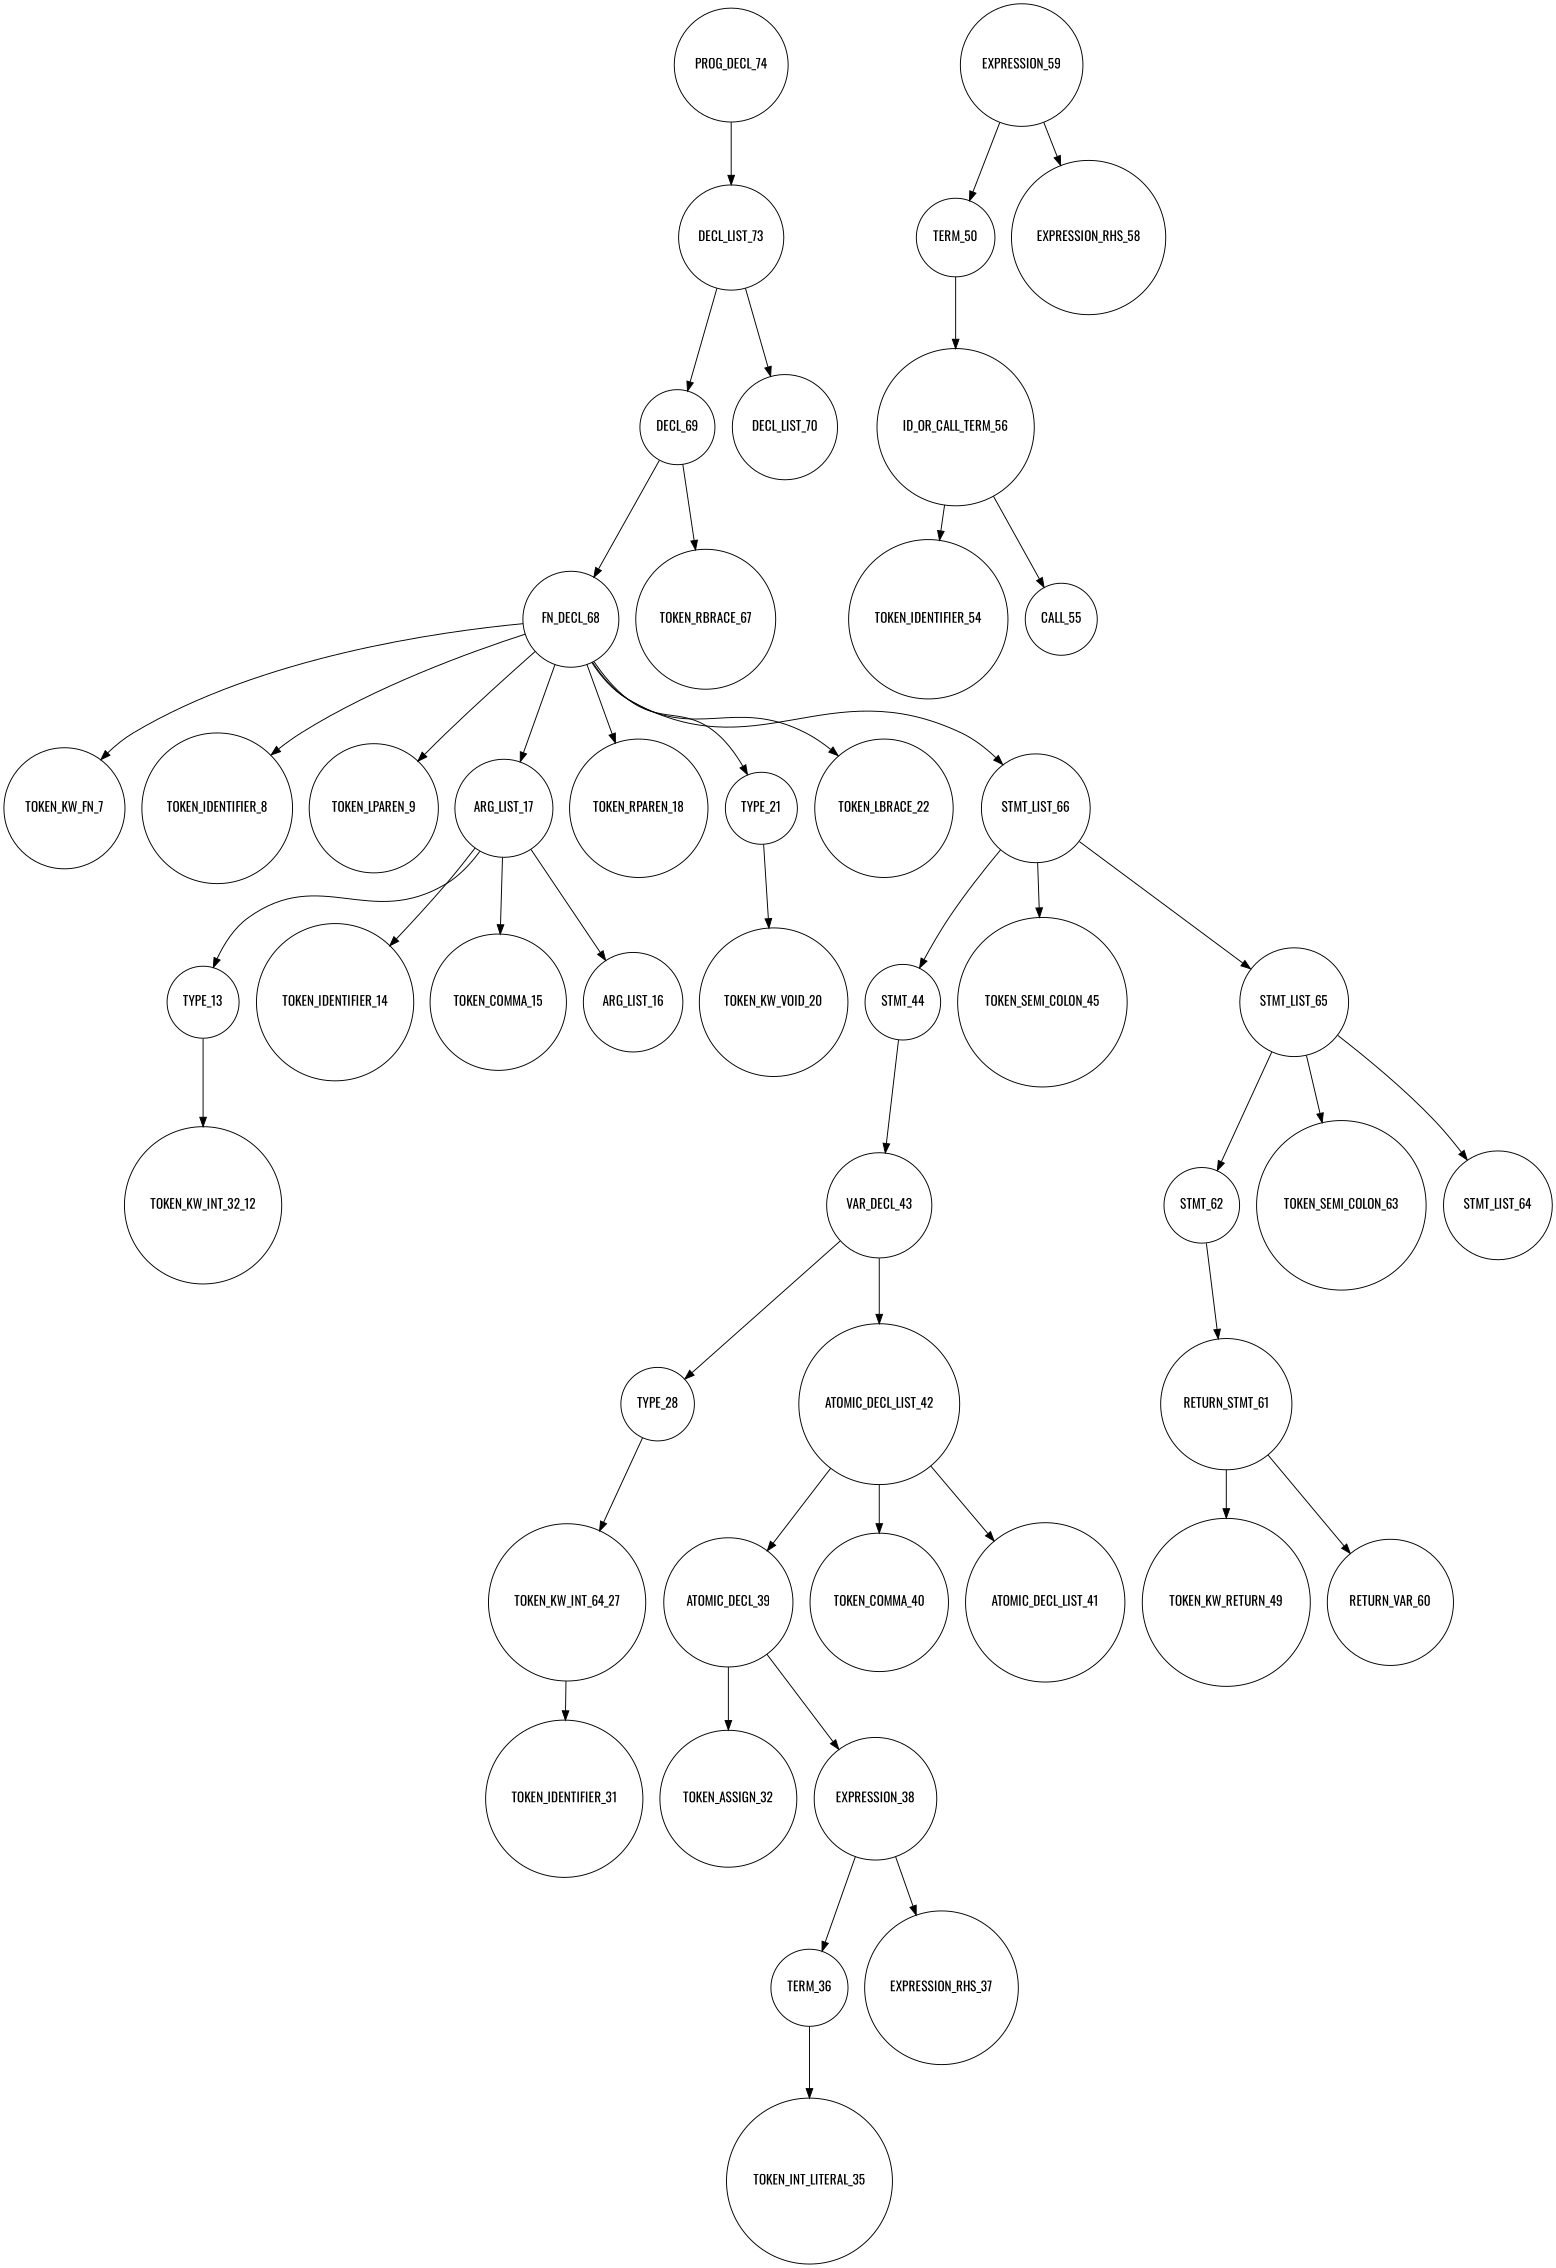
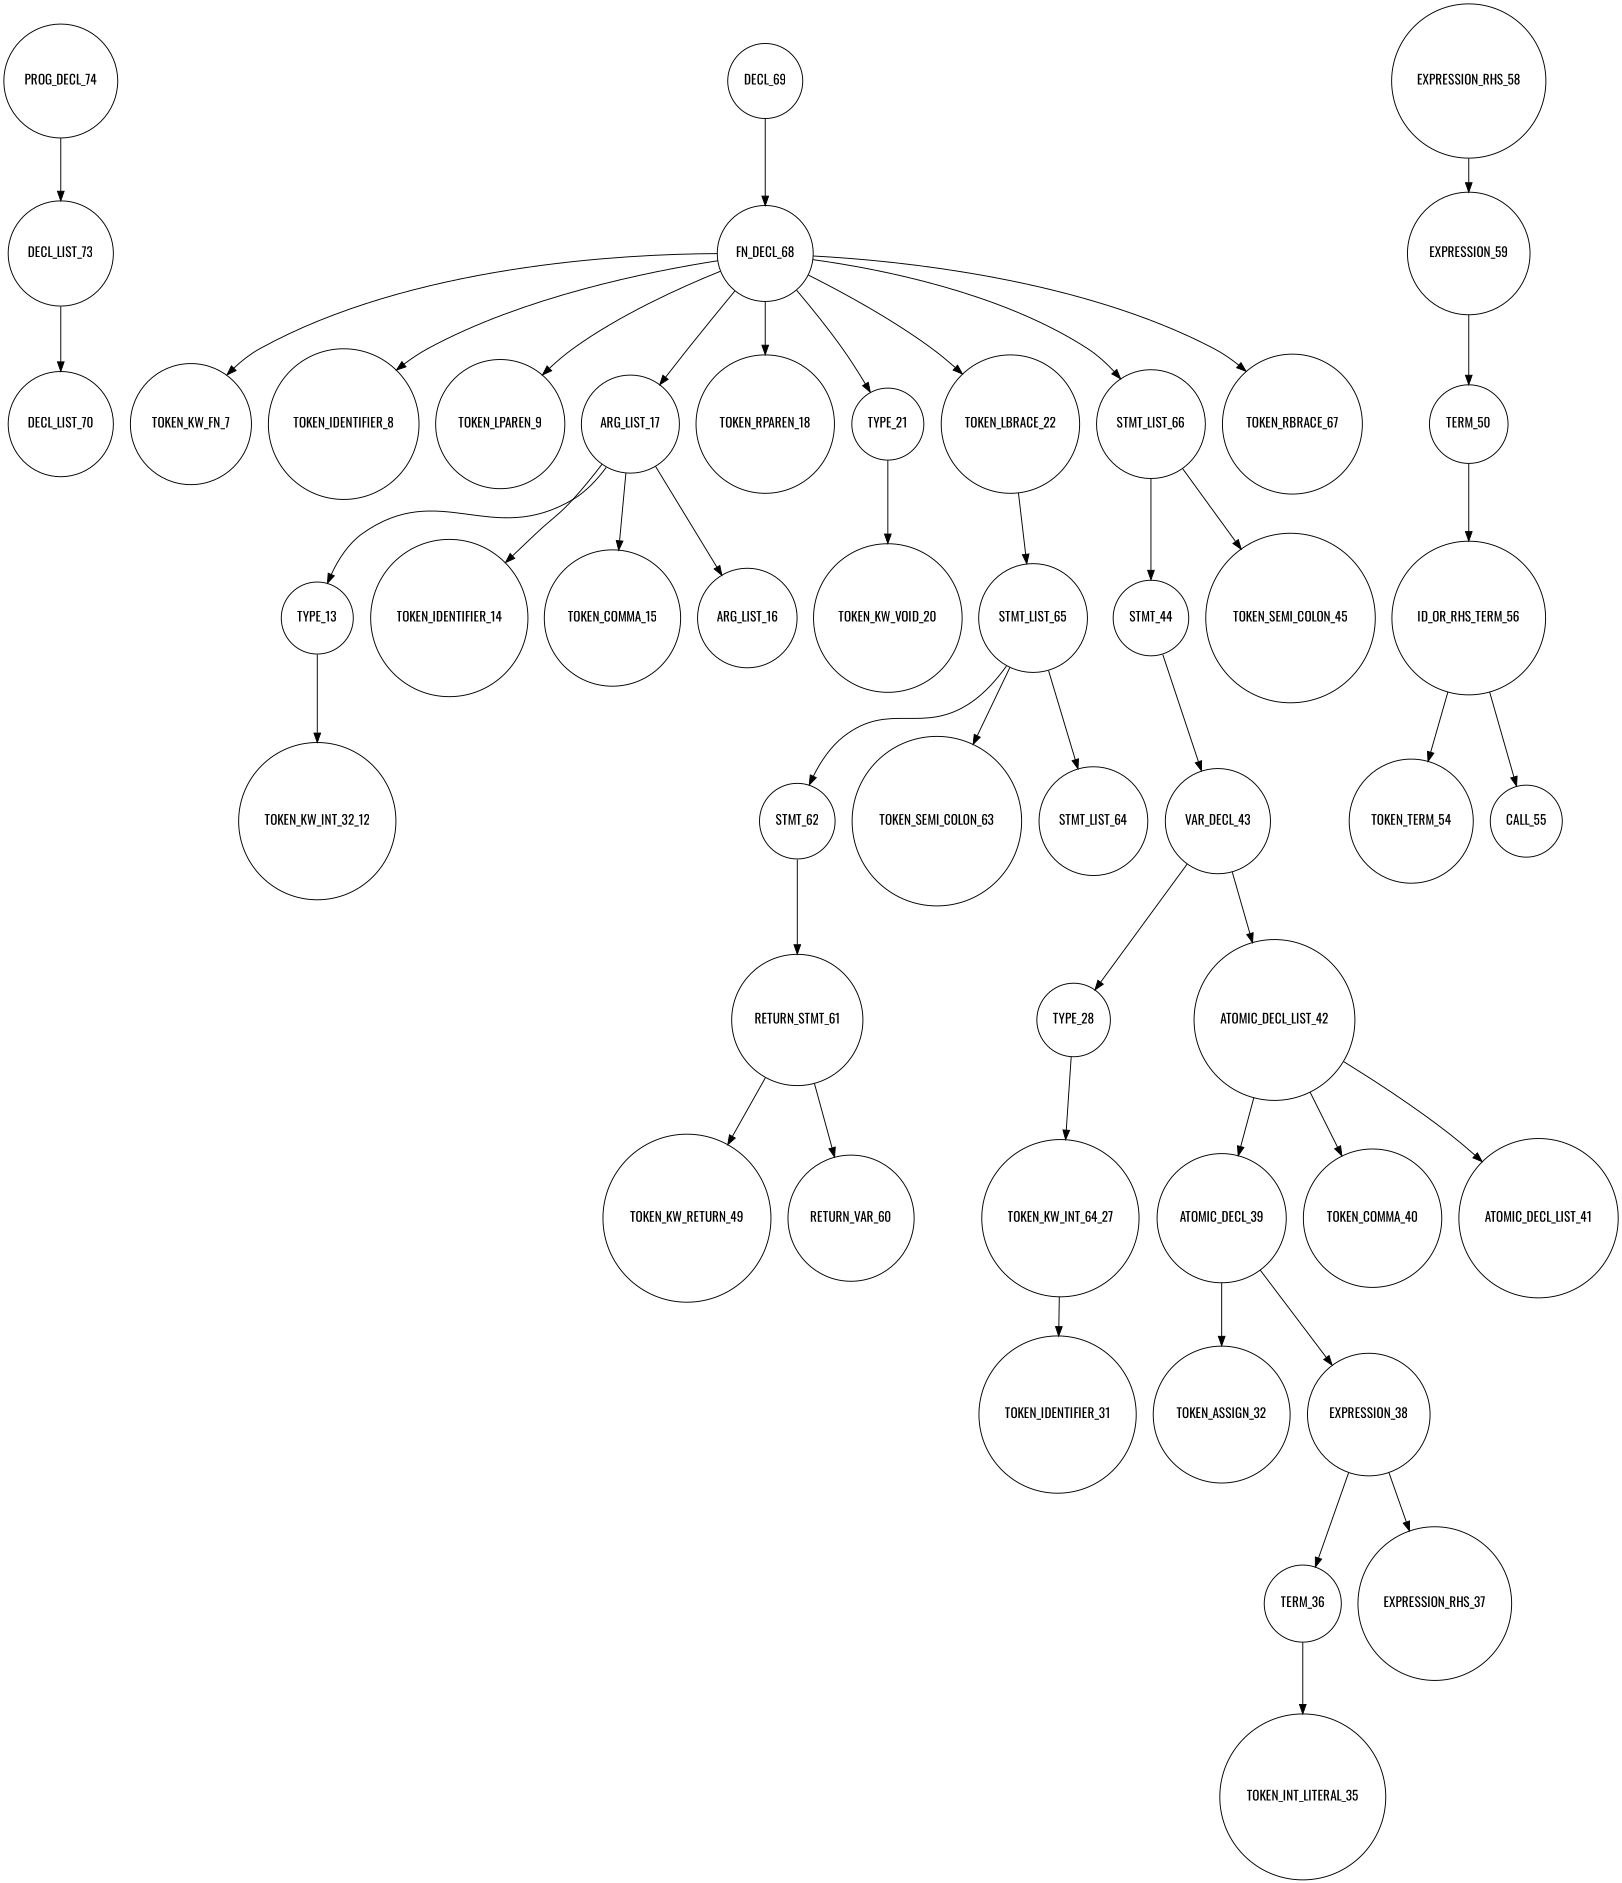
(1050, 139) -> (1469, 170)
(704, 335) -> none
(956, 427) -> (1469, 618)
(688, 502) -> (1033, 286)
(928, 619) -> (1411, 821)
(1161, 902) -> (1022, 524)
